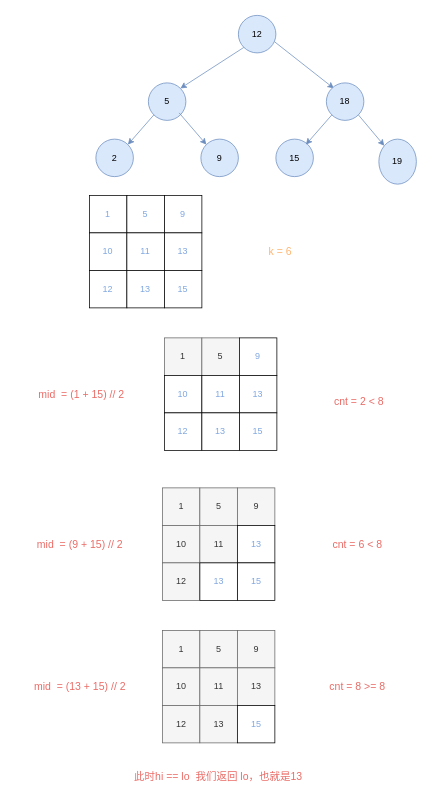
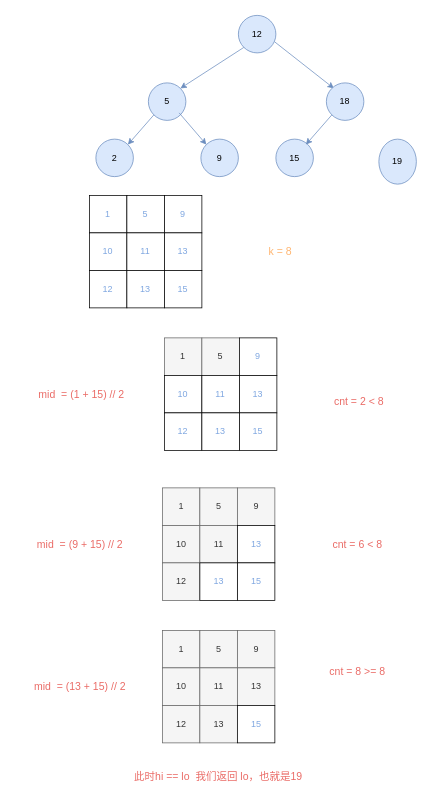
(369, 128) -> none
(280, 252) -> (280, 252)
(357, 687) -> (357, 672)
(218, 777) -> (218, 777)
